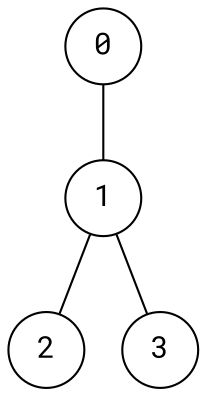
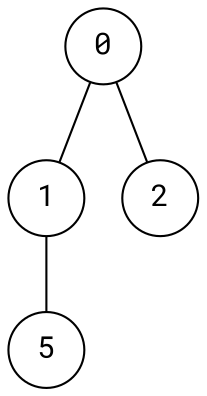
(75, 274) -> (132, 122)
(160, 350) -> (46, 350)
